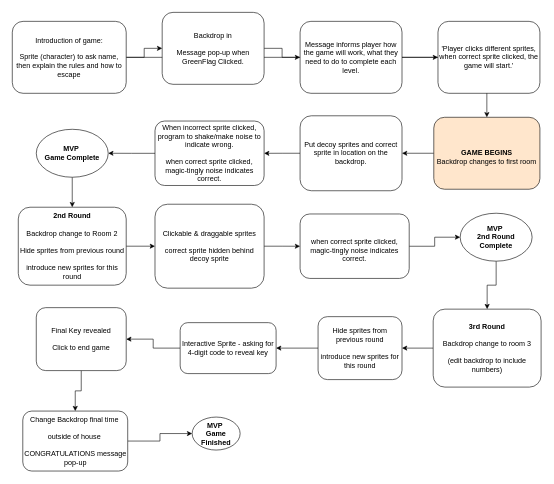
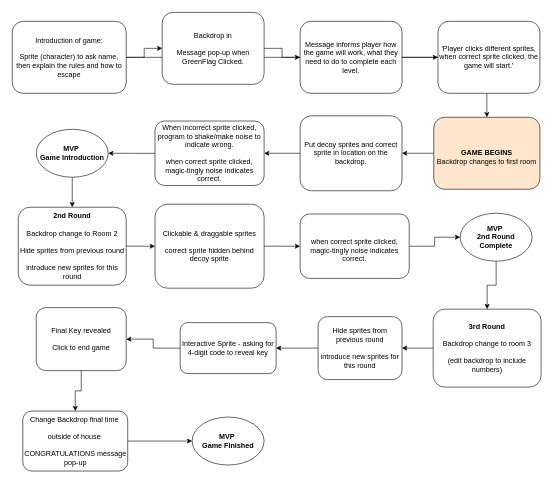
(72, 153) -> (72, 153)
(216, 434) -> (228, 441)
